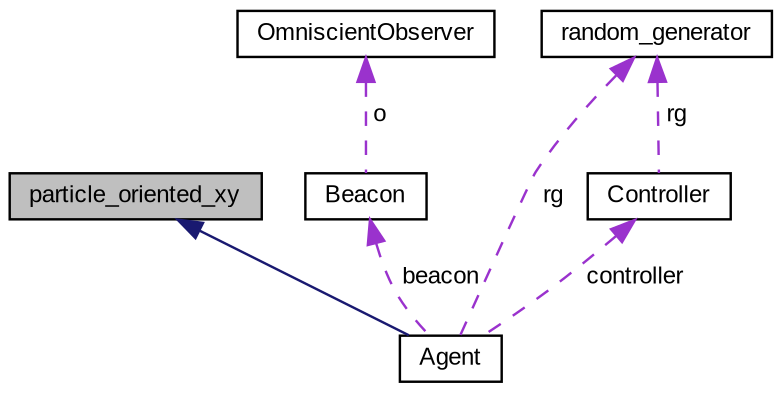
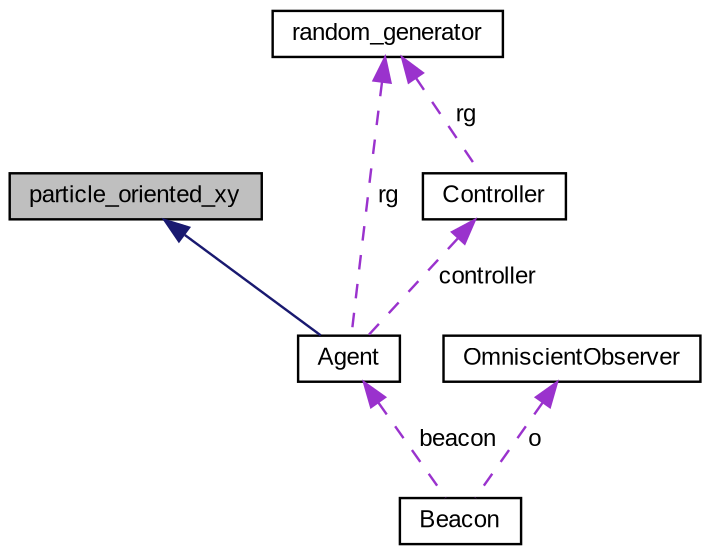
(396, 293) -> (412, 450)
